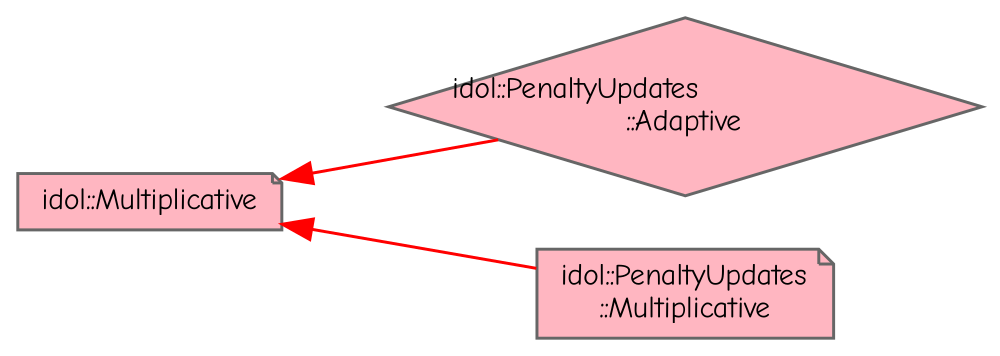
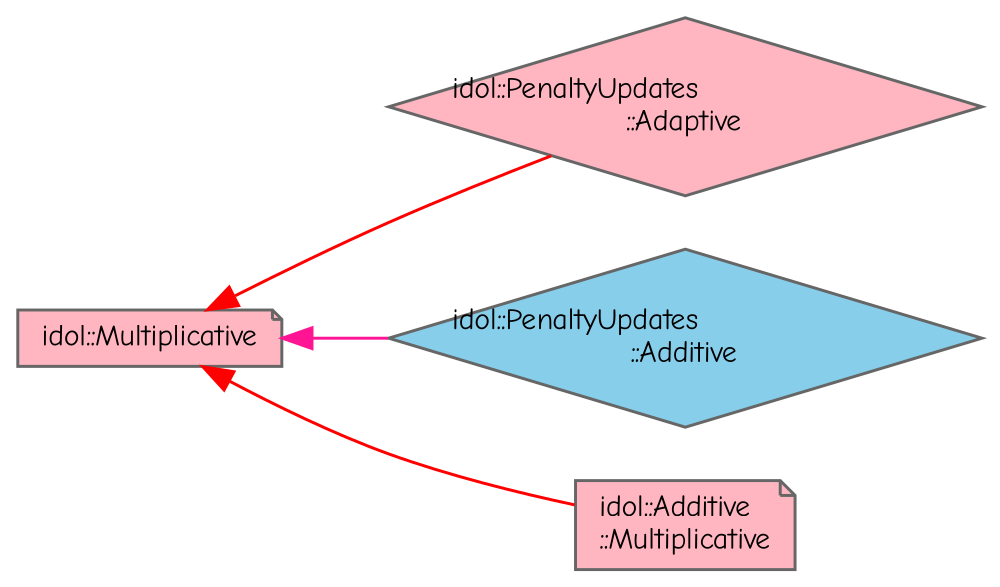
(685, 294) -> (685, 525)
none -> (685, 338)
